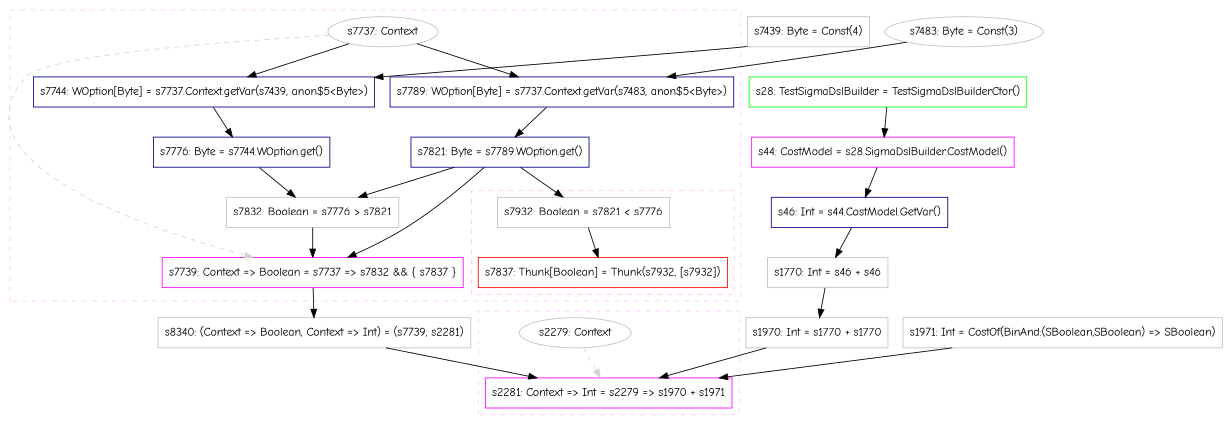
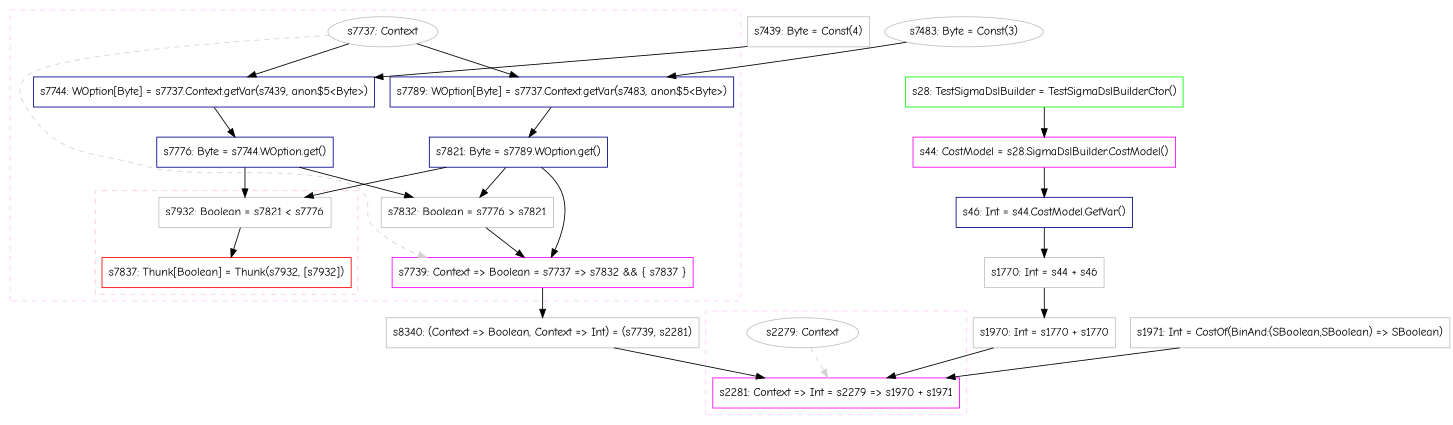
none -> (245, 178)
(828, 273) -> (1044, 273)
